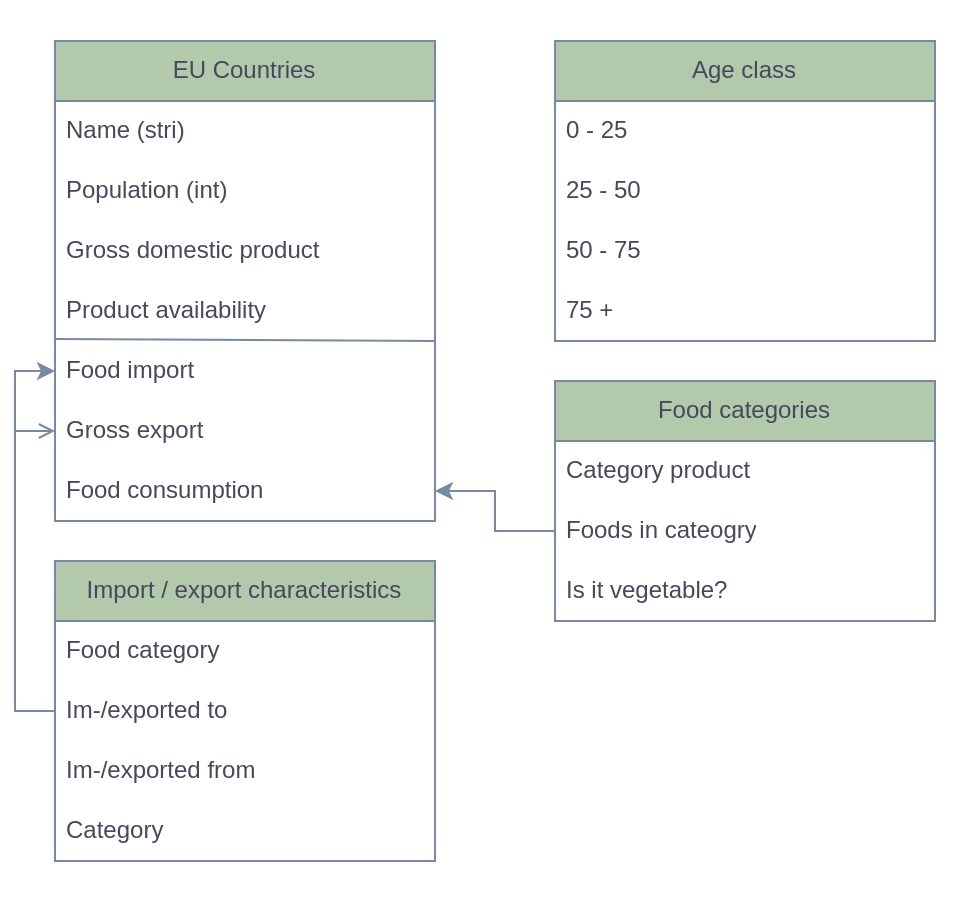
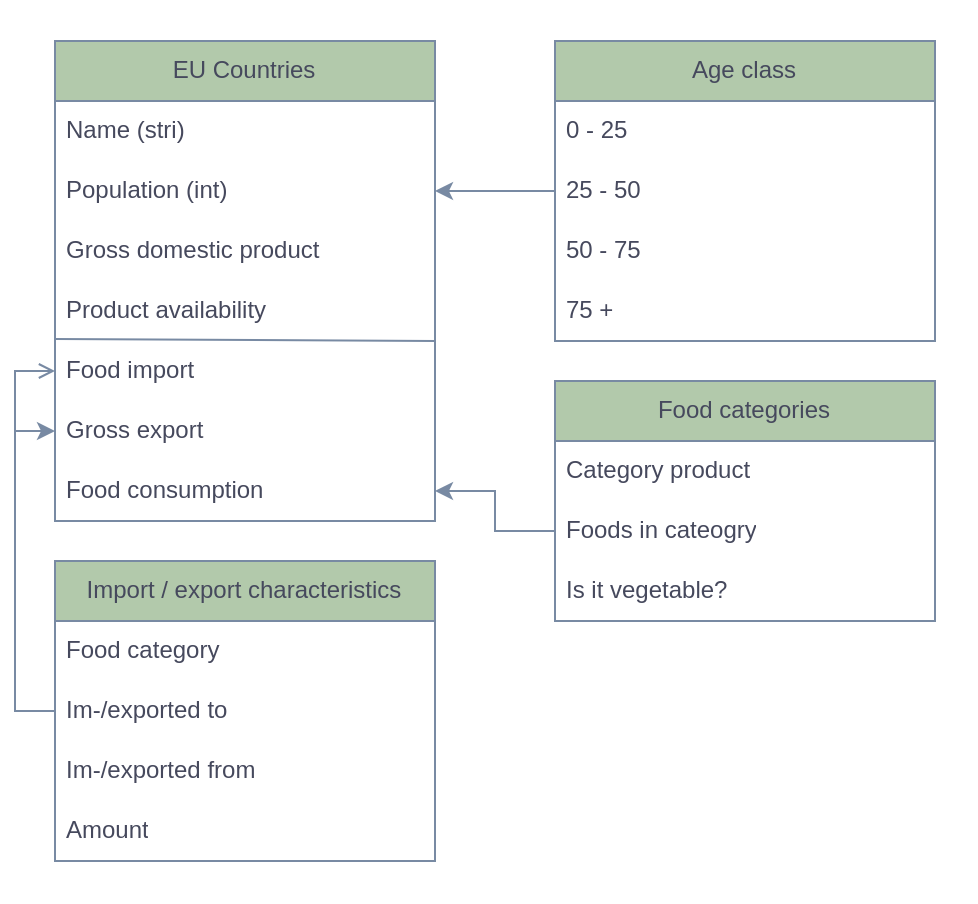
none -> (500, 191)
(40, 371) -> (43, 371)
(43, 431) -> (40, 431)
(121, 831) -> (107, 831)
